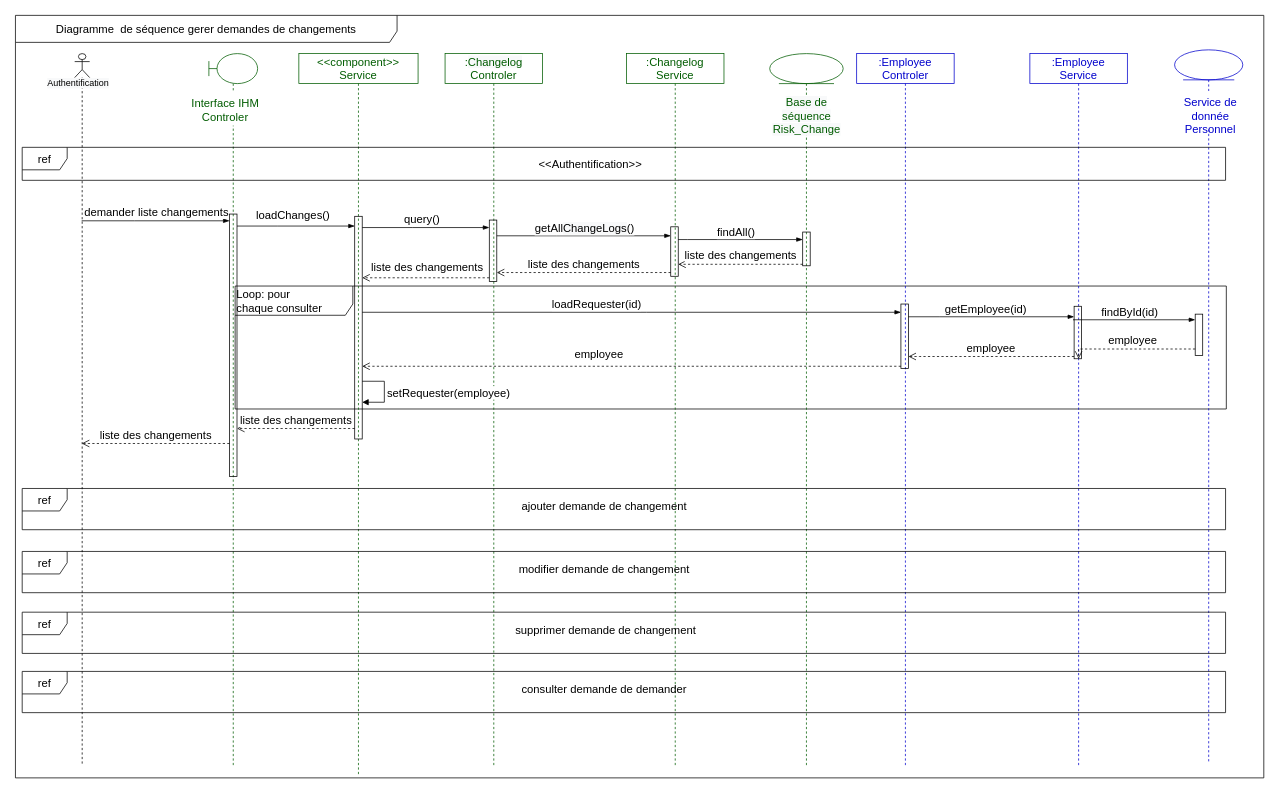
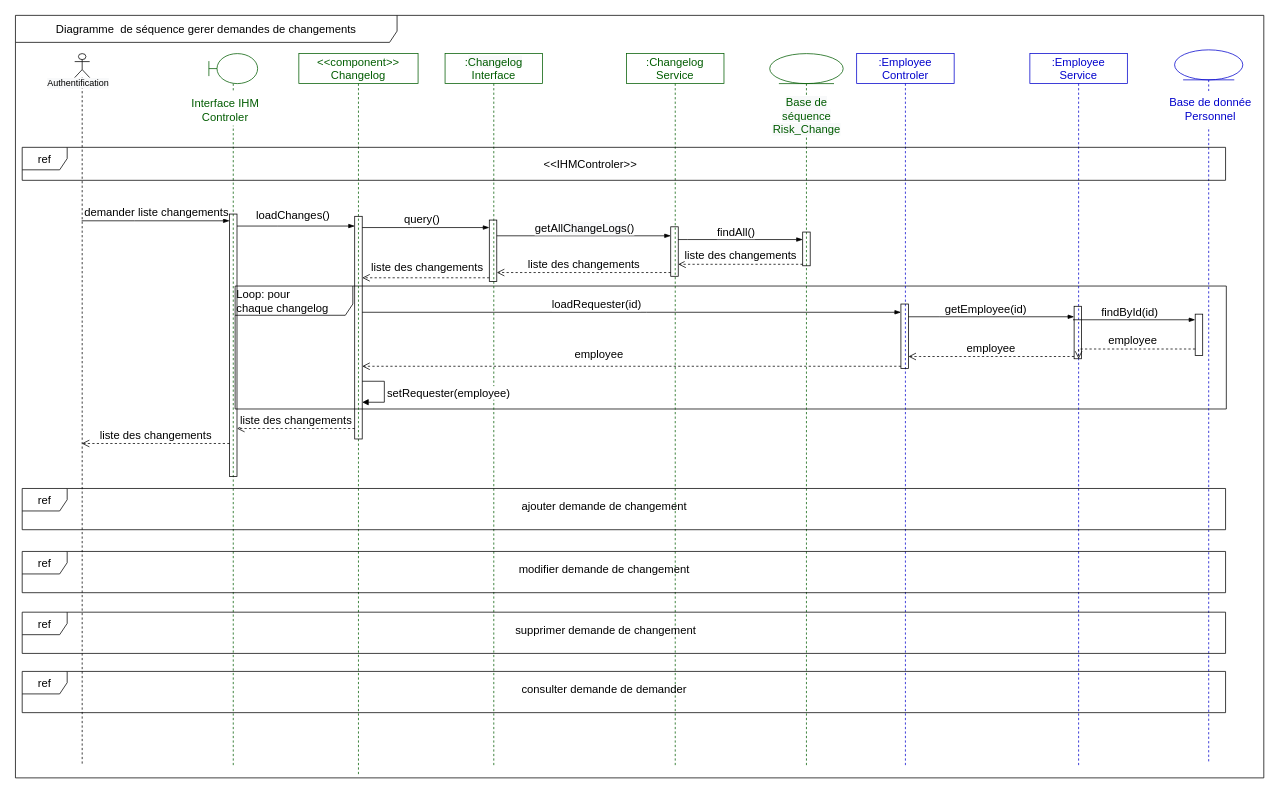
(359, 69) -> (359, 69)
(494, 69) -> (494, 69)
(1211, 117) -> (1211, 110)
(591, 164) -> (591, 164)
(284, 301) -> (284, 301)
